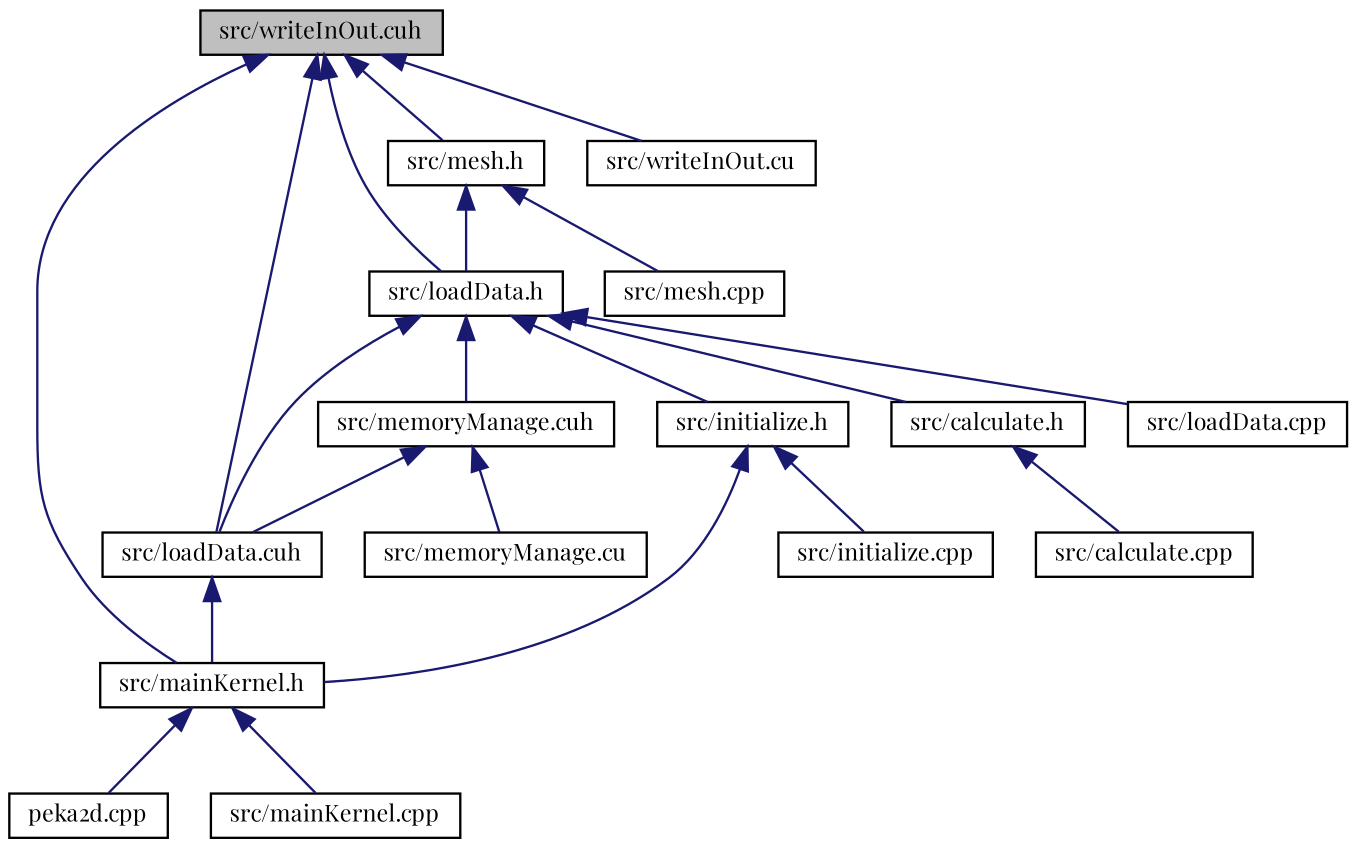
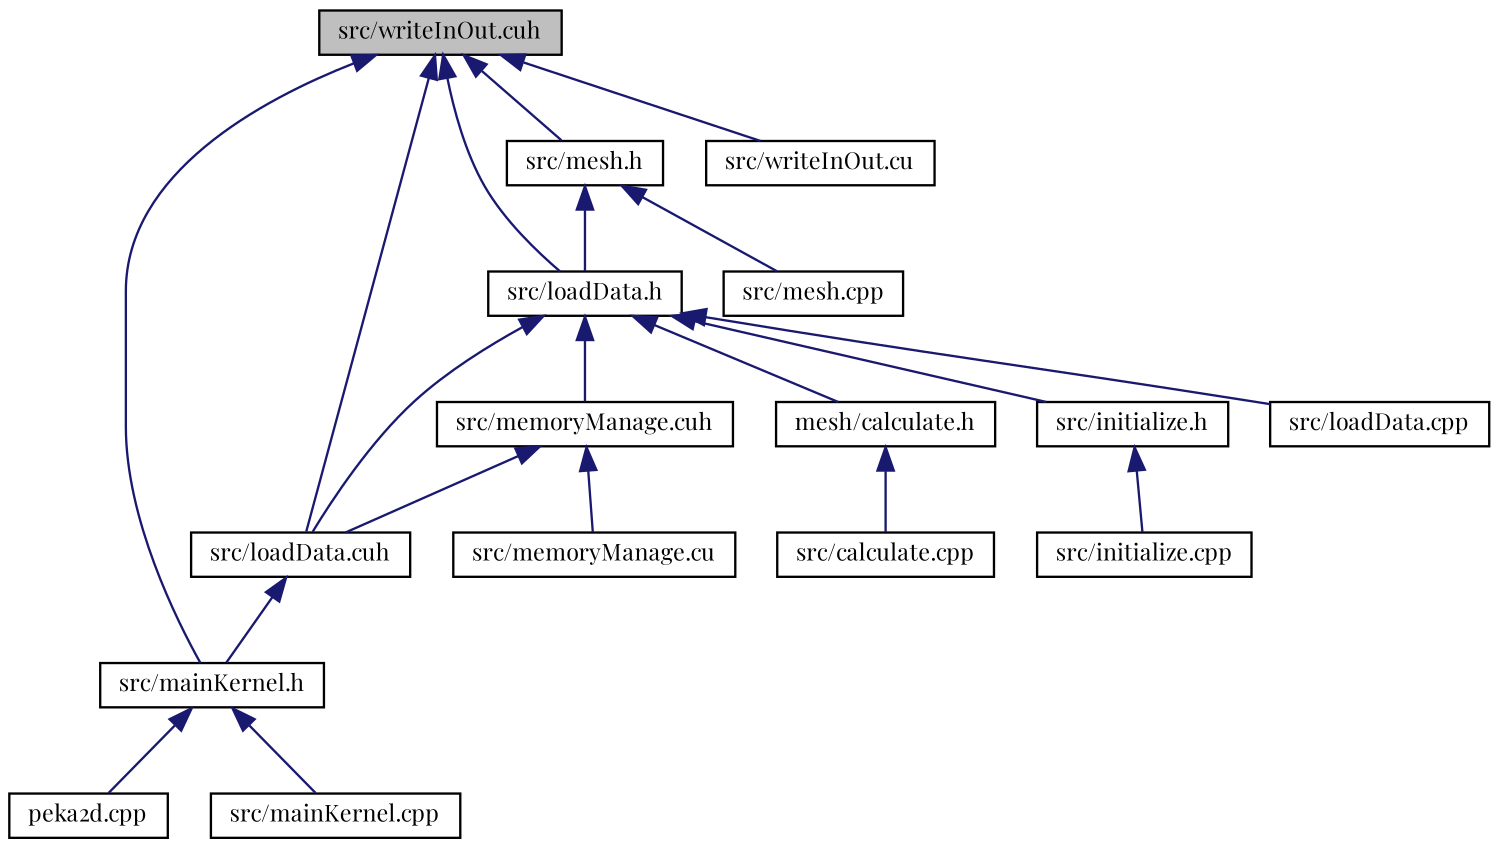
(988, 424) -> (886, 424)
(566, 633) -> none
